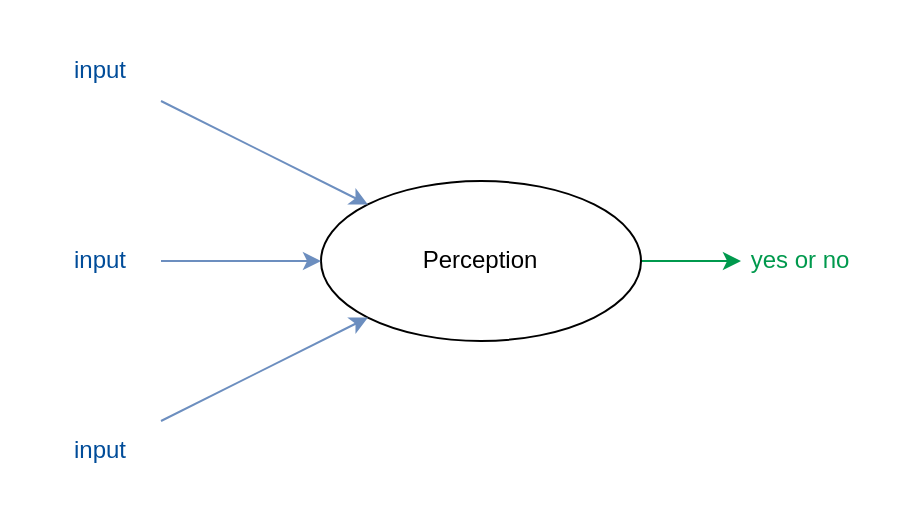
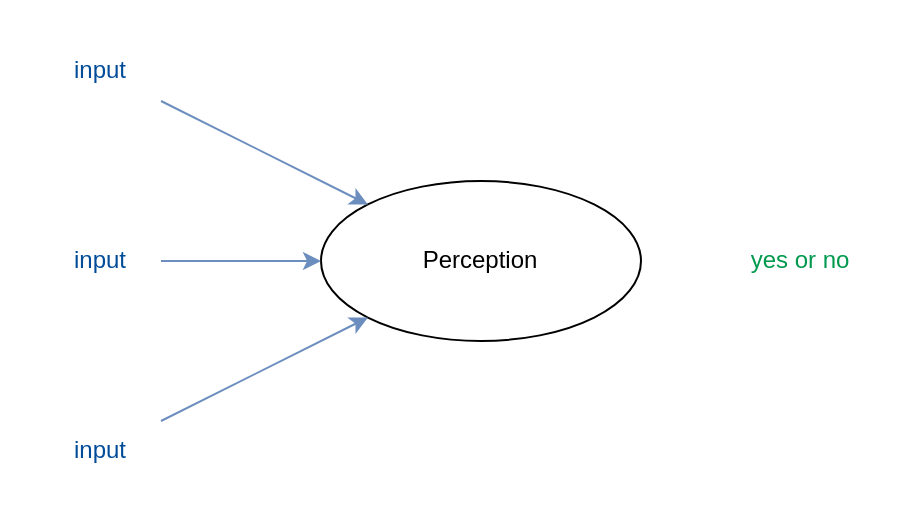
(684, 261) -> none
